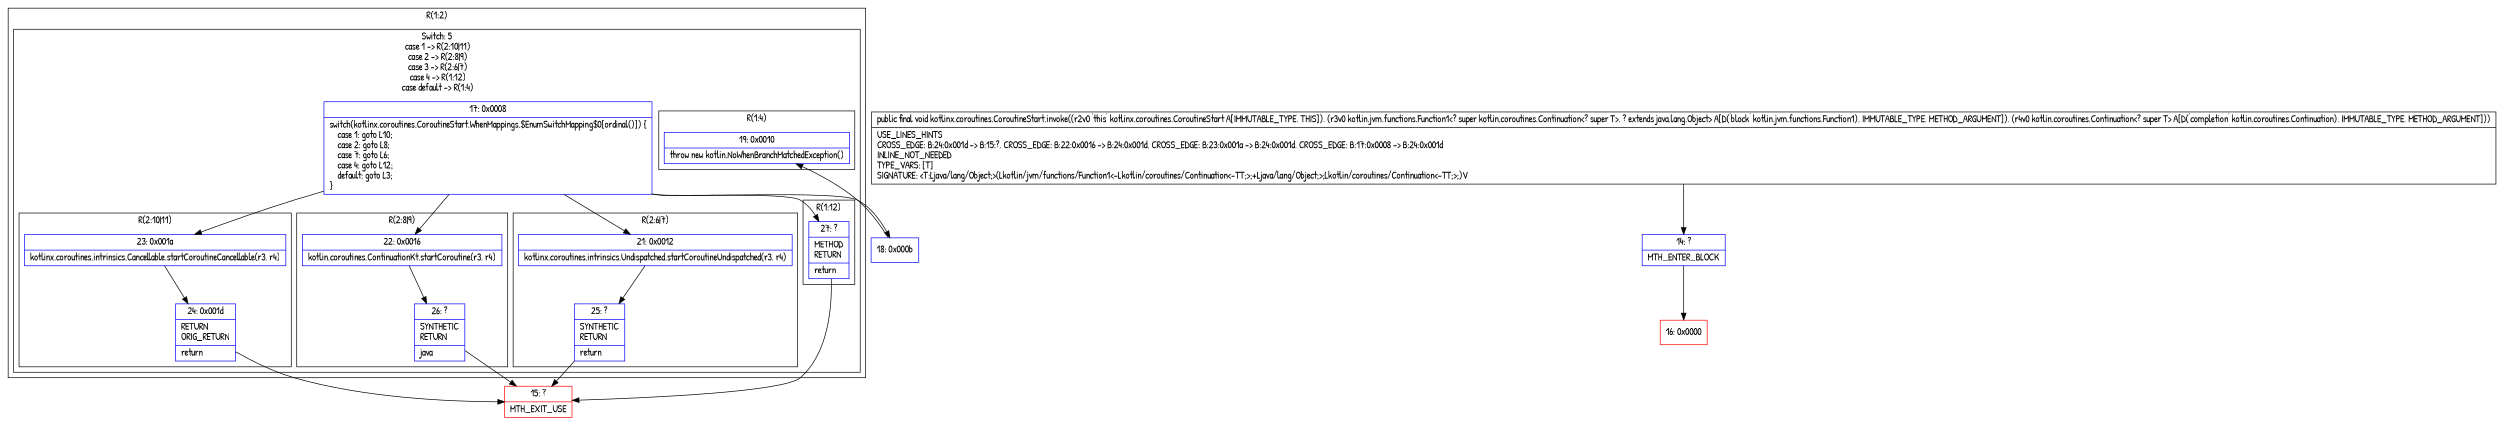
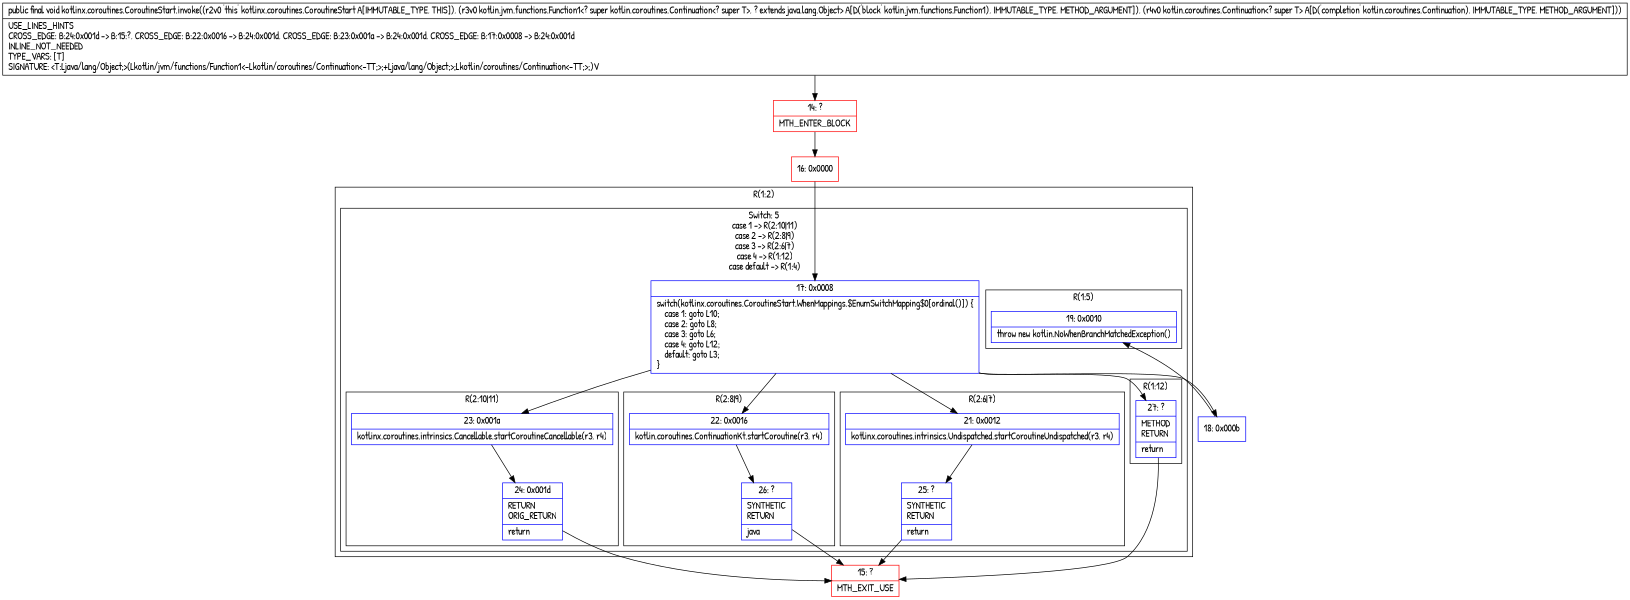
(757, 119) -> (1084, 298)
(359, 156) -> (686, 334)
none -> (815, 228)
(1684, 250) -> (815, 116)
